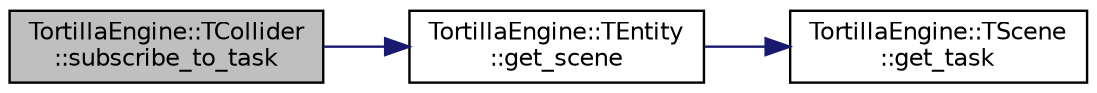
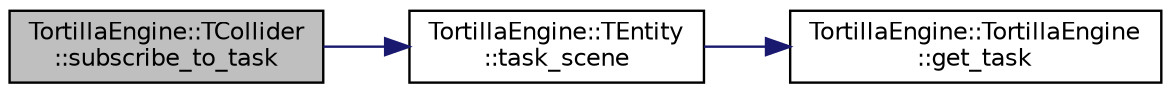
(557, 47) -> (557, 47)
(939, 47) -> (976, 47)
